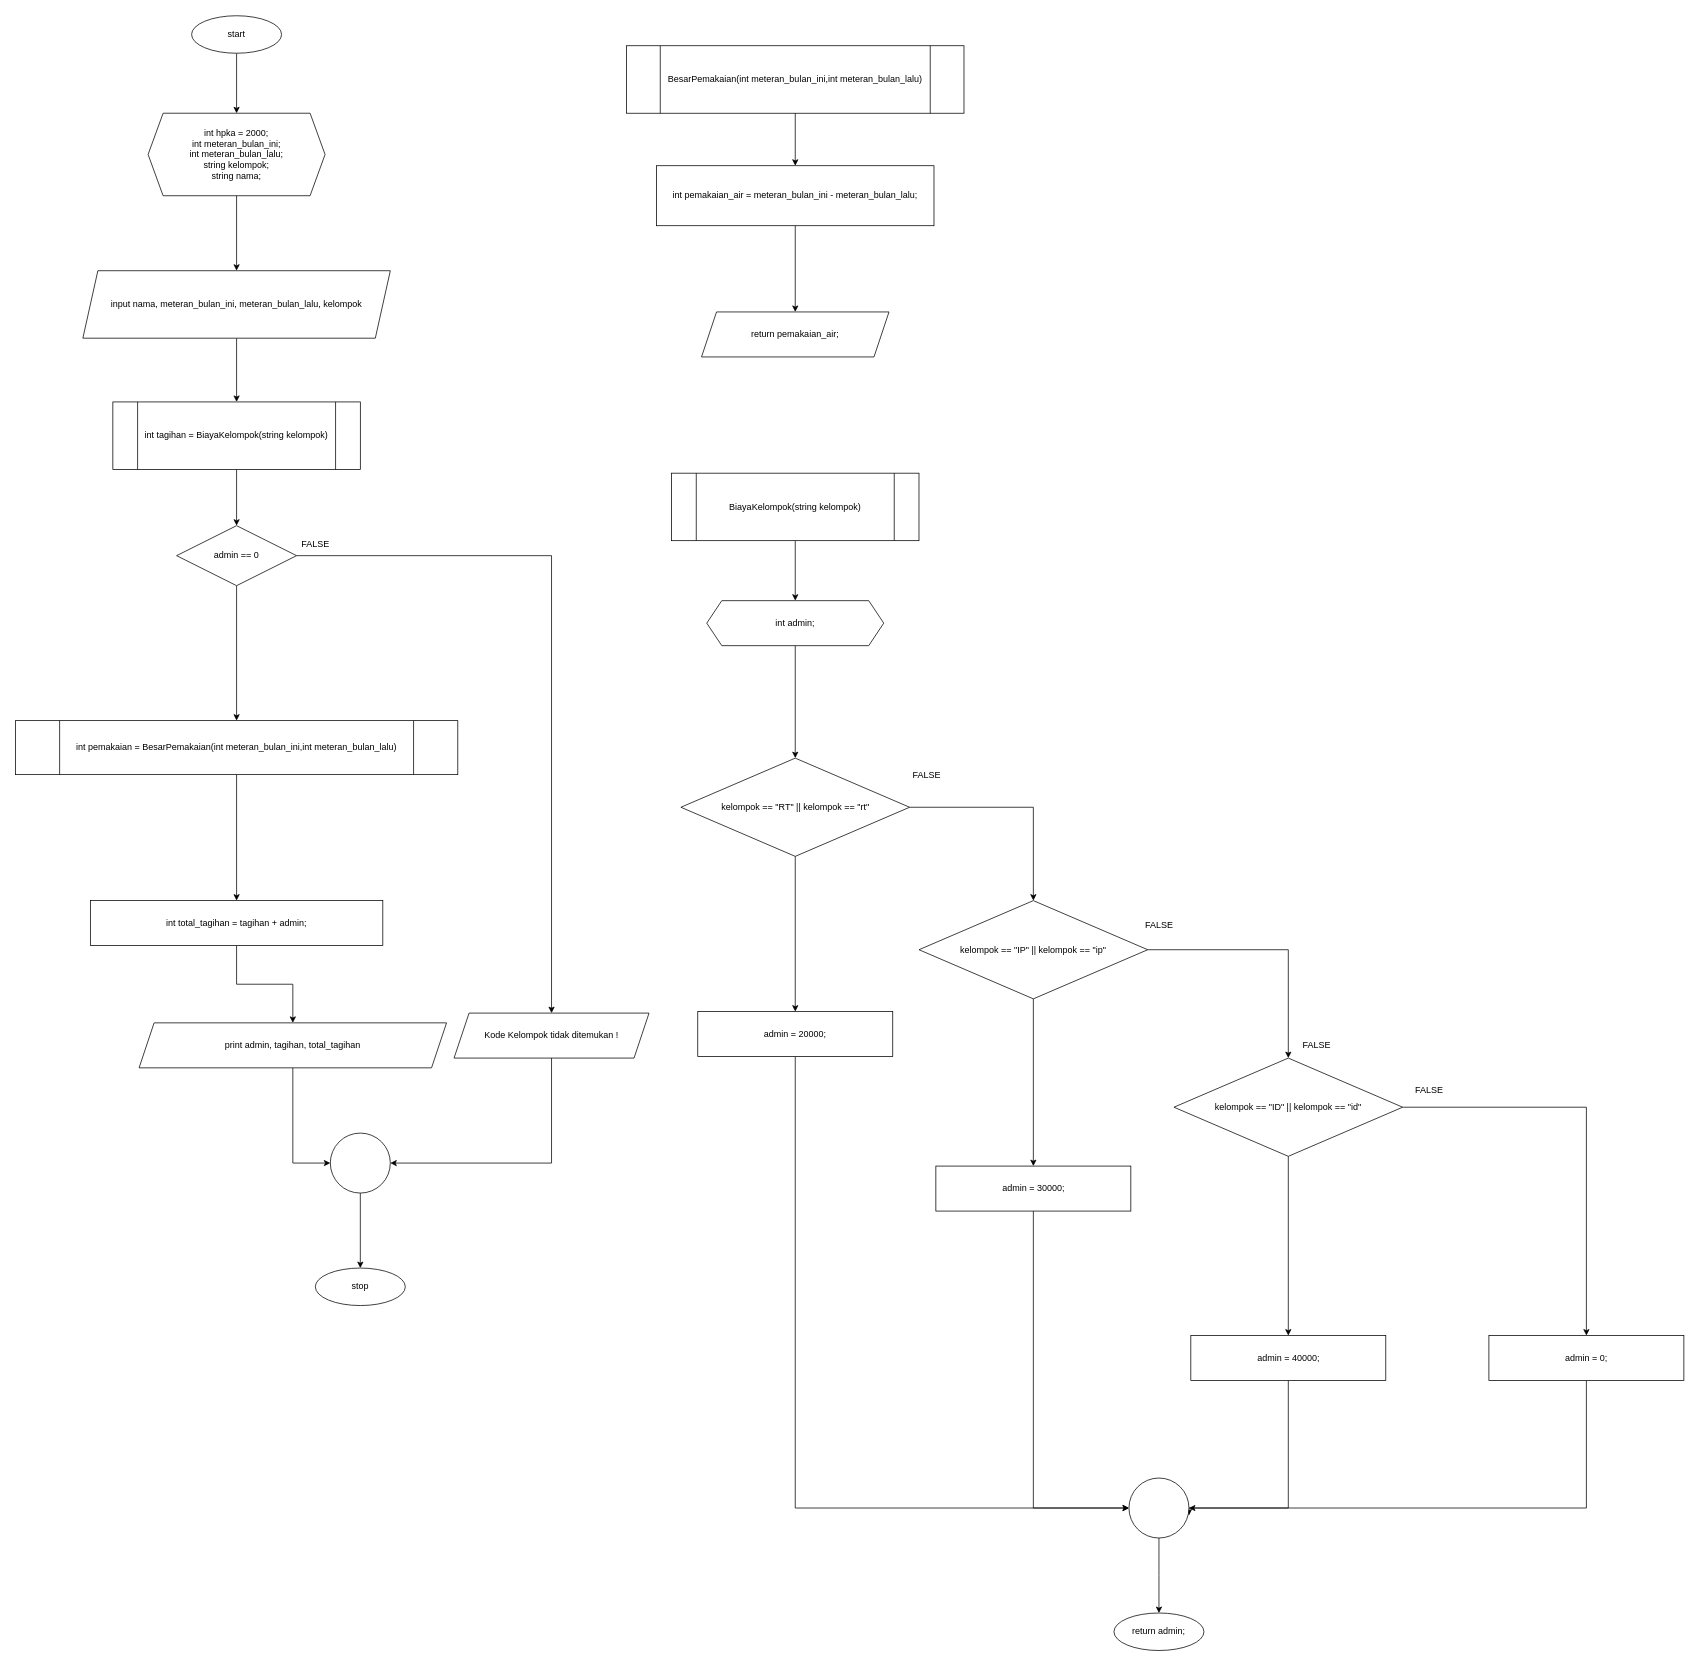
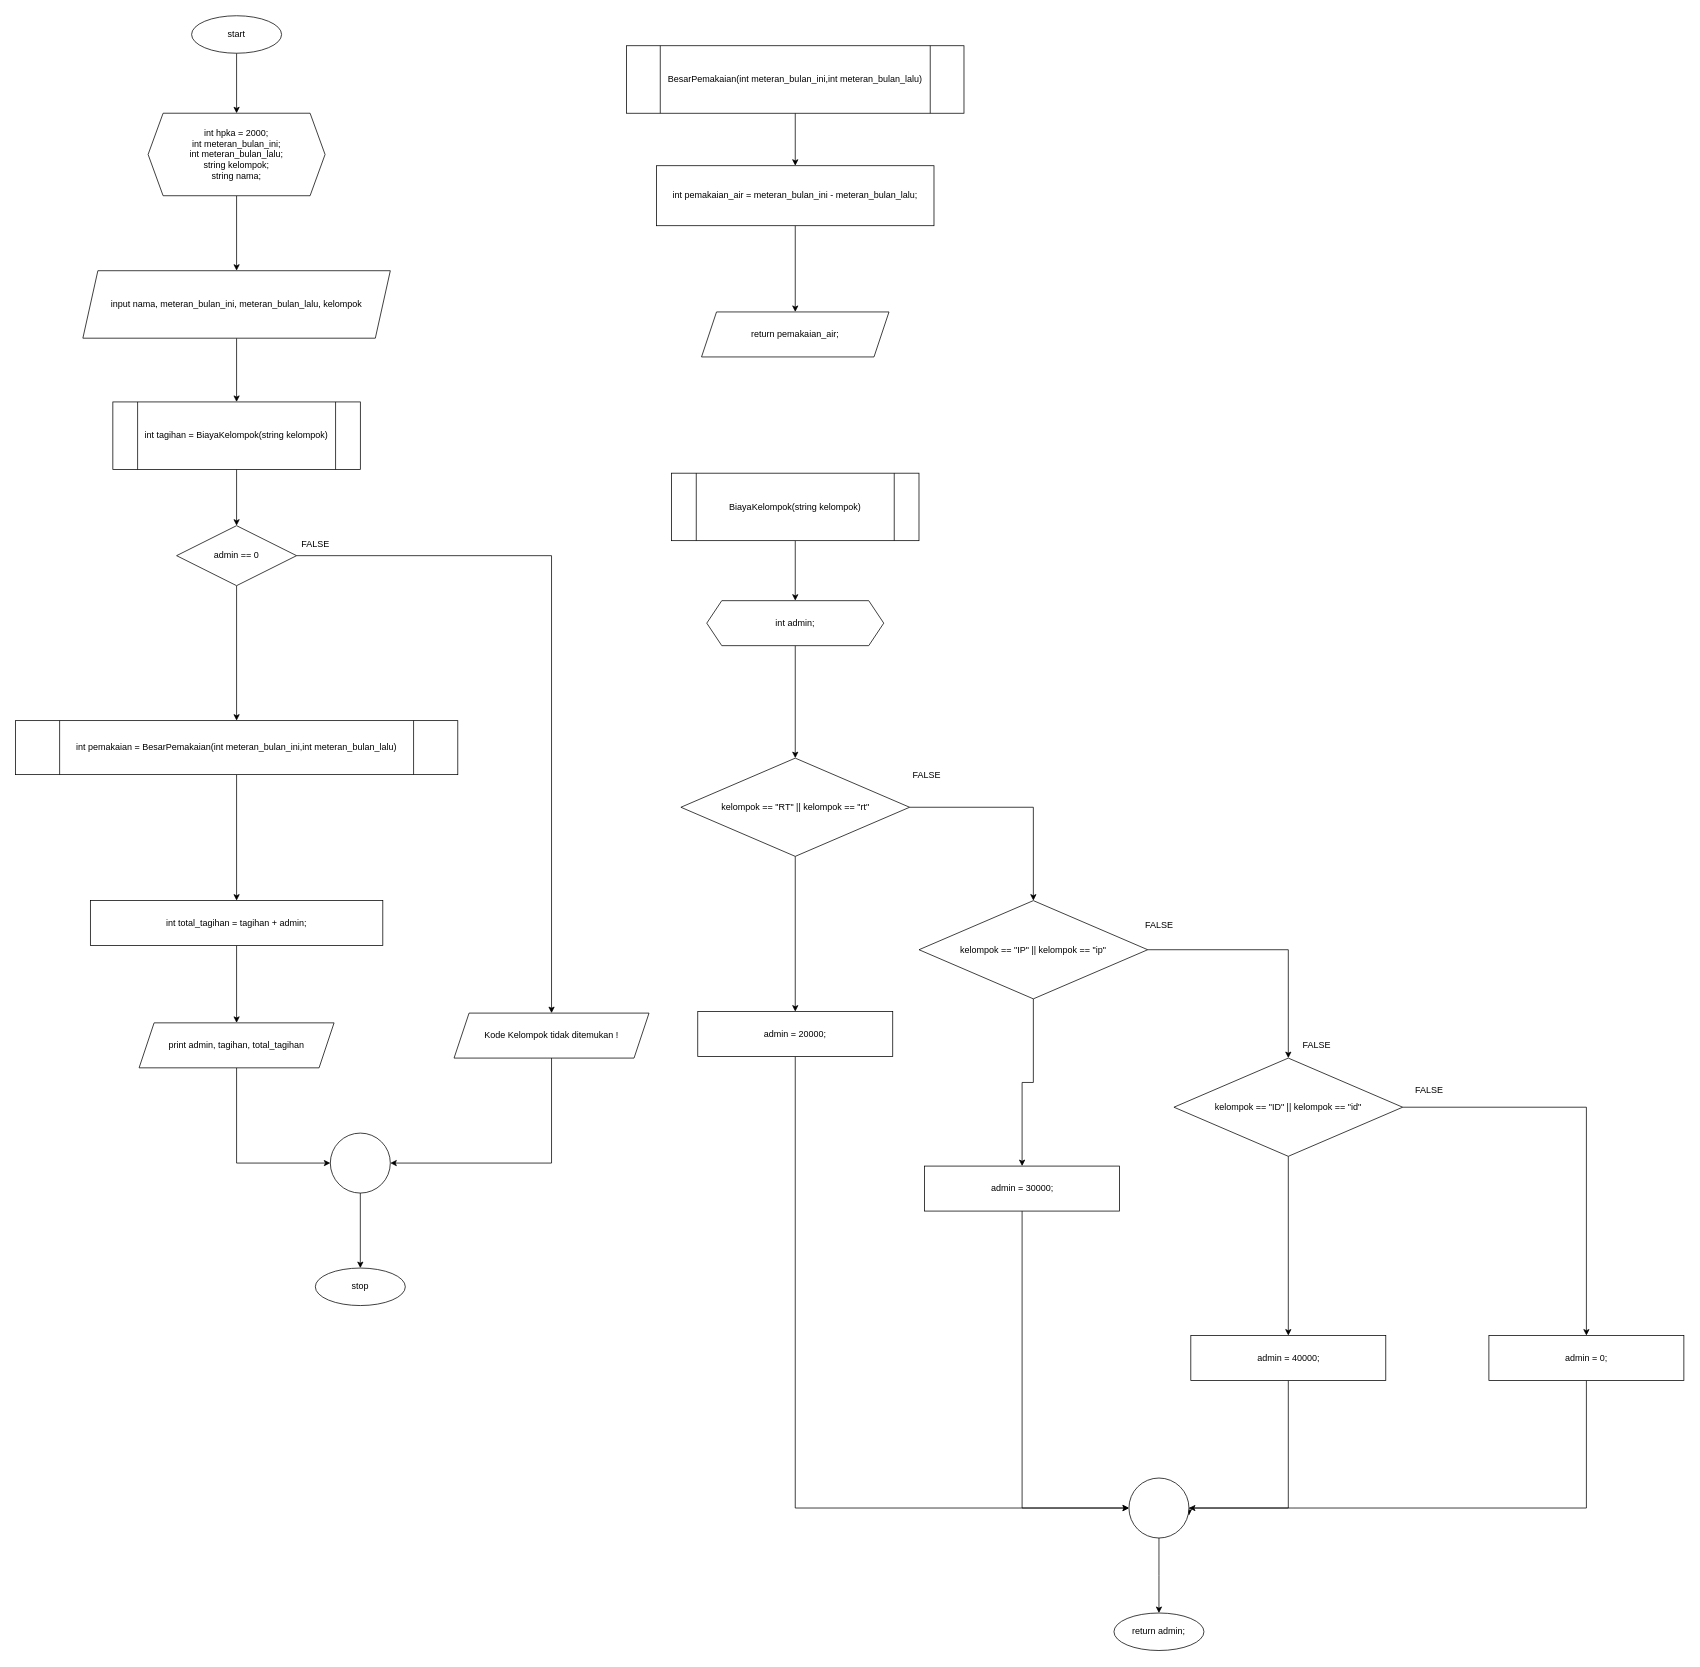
(293, 1045) -> (237, 1045)
(1034, 1188) -> (1022, 1188)
